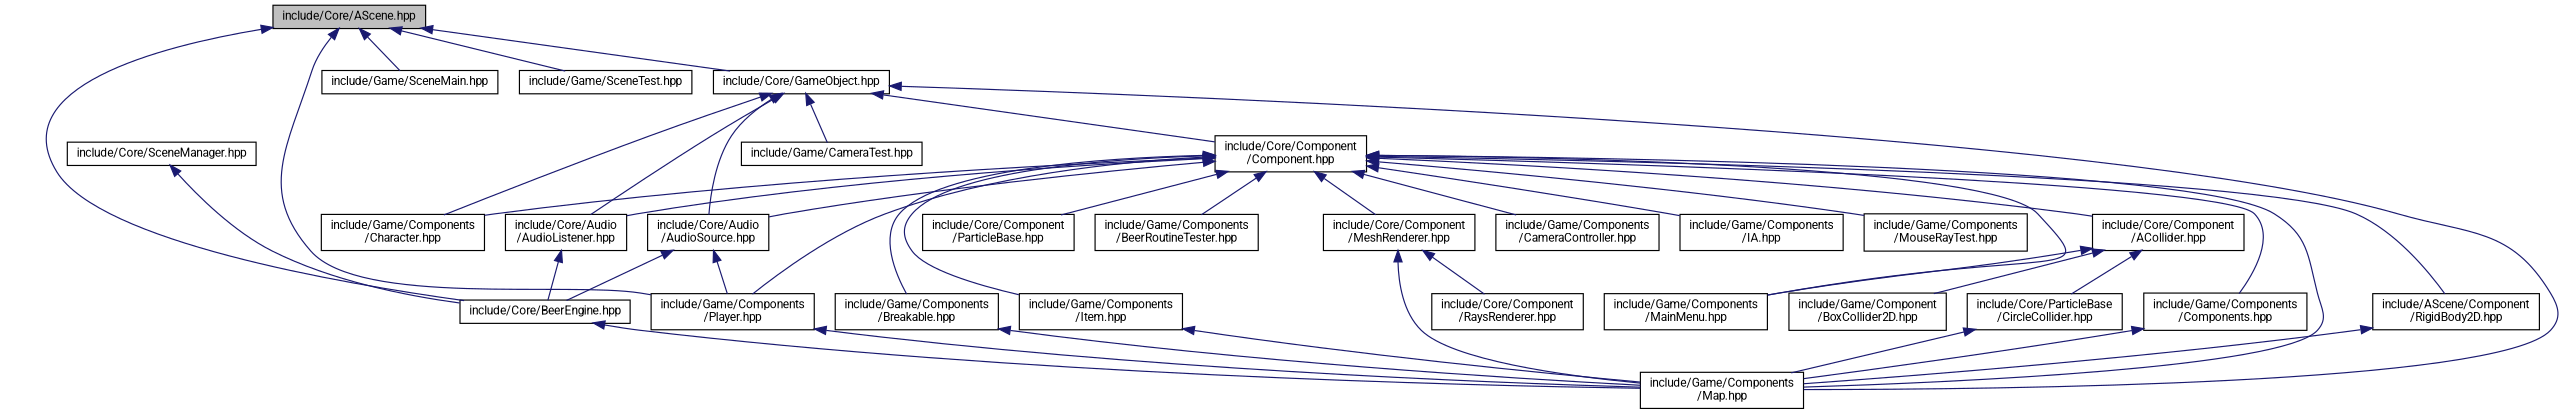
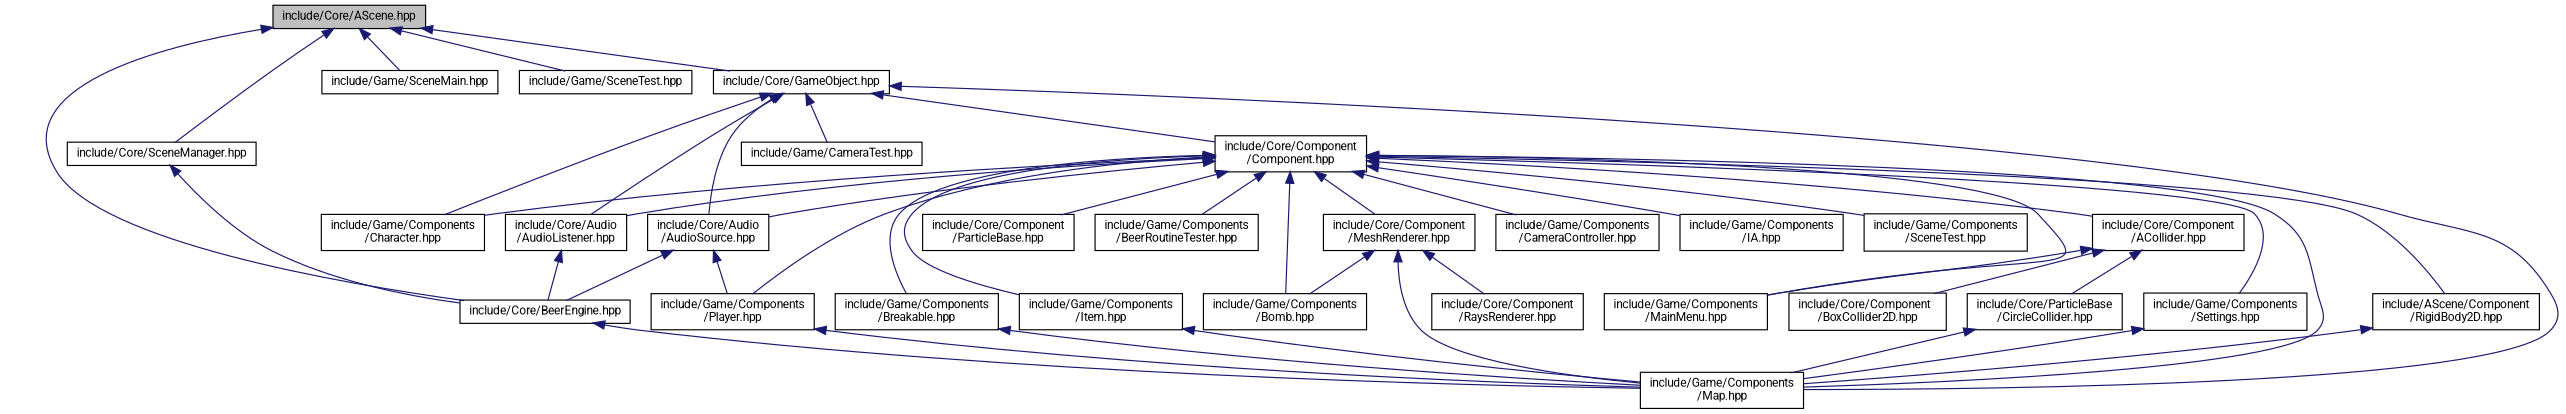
(1946, 232) -> (1946, 232)
(362, 276) -> (248, 88)
none -> (1285, 312)
(1868, 312) -> (1868, 312)
(2225, 312) -> (2225, 312)
